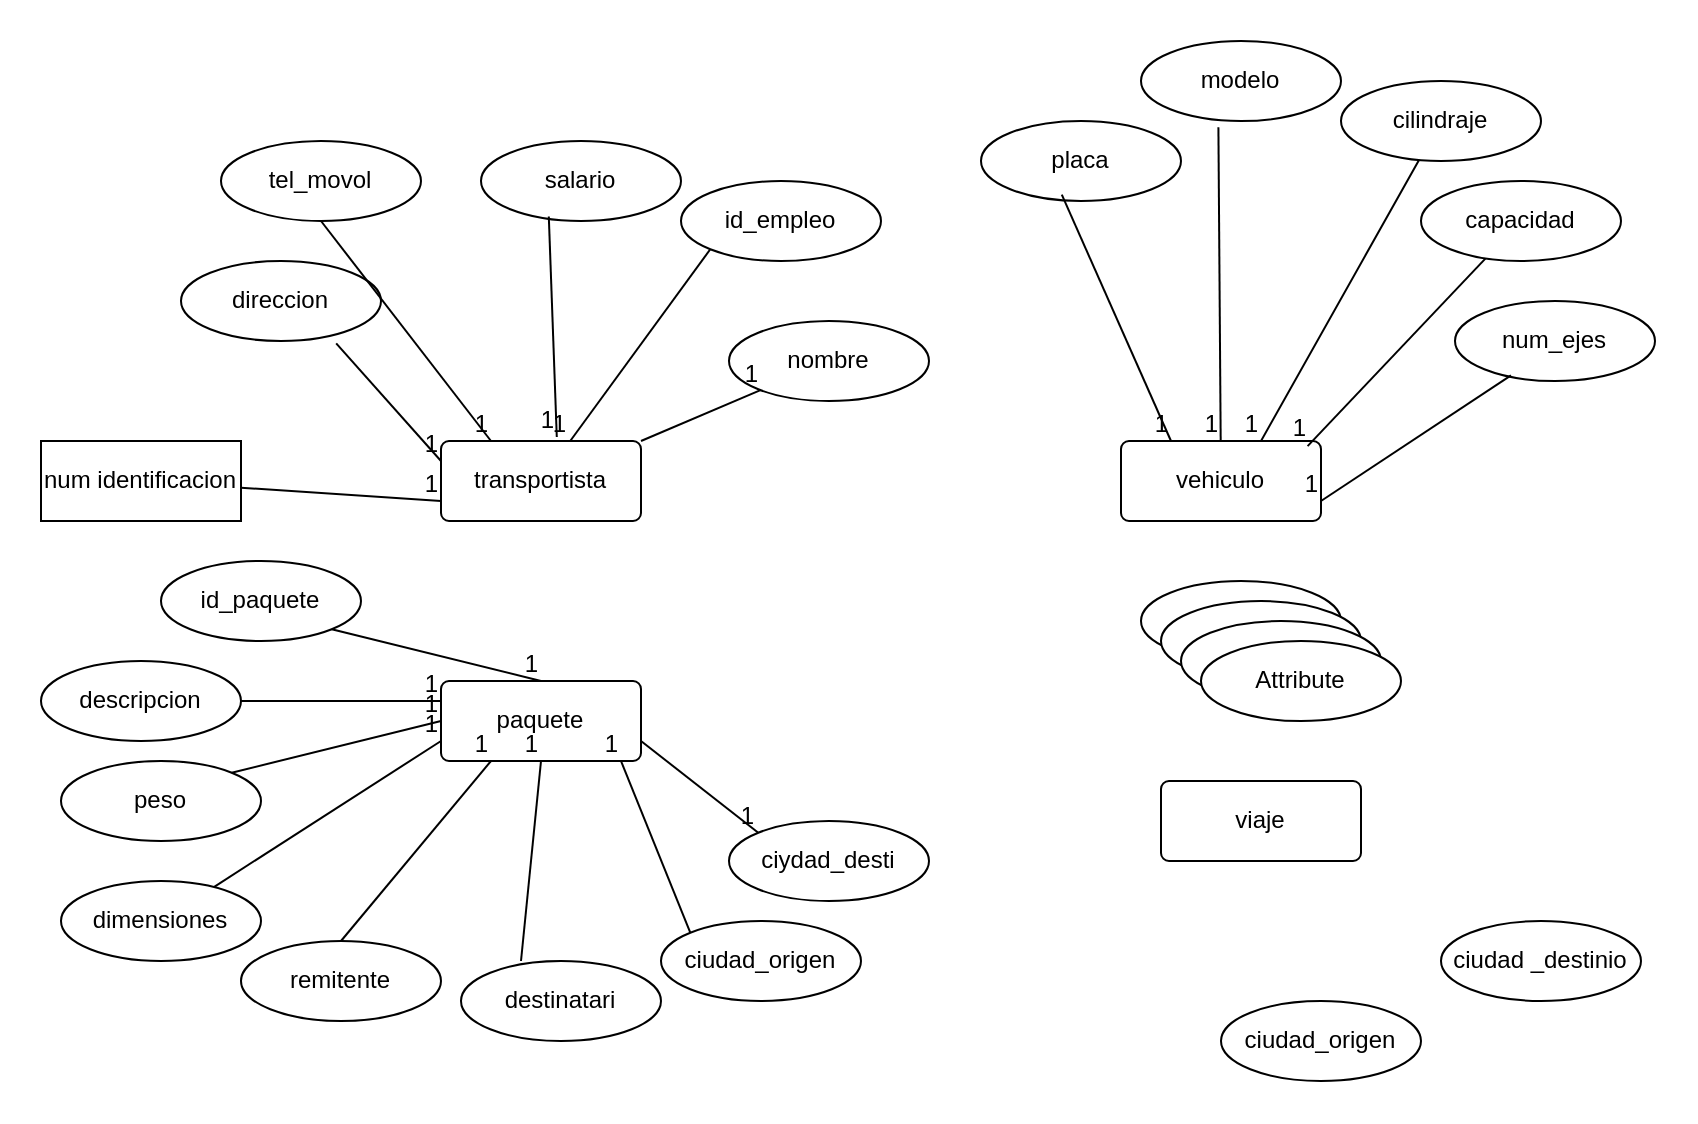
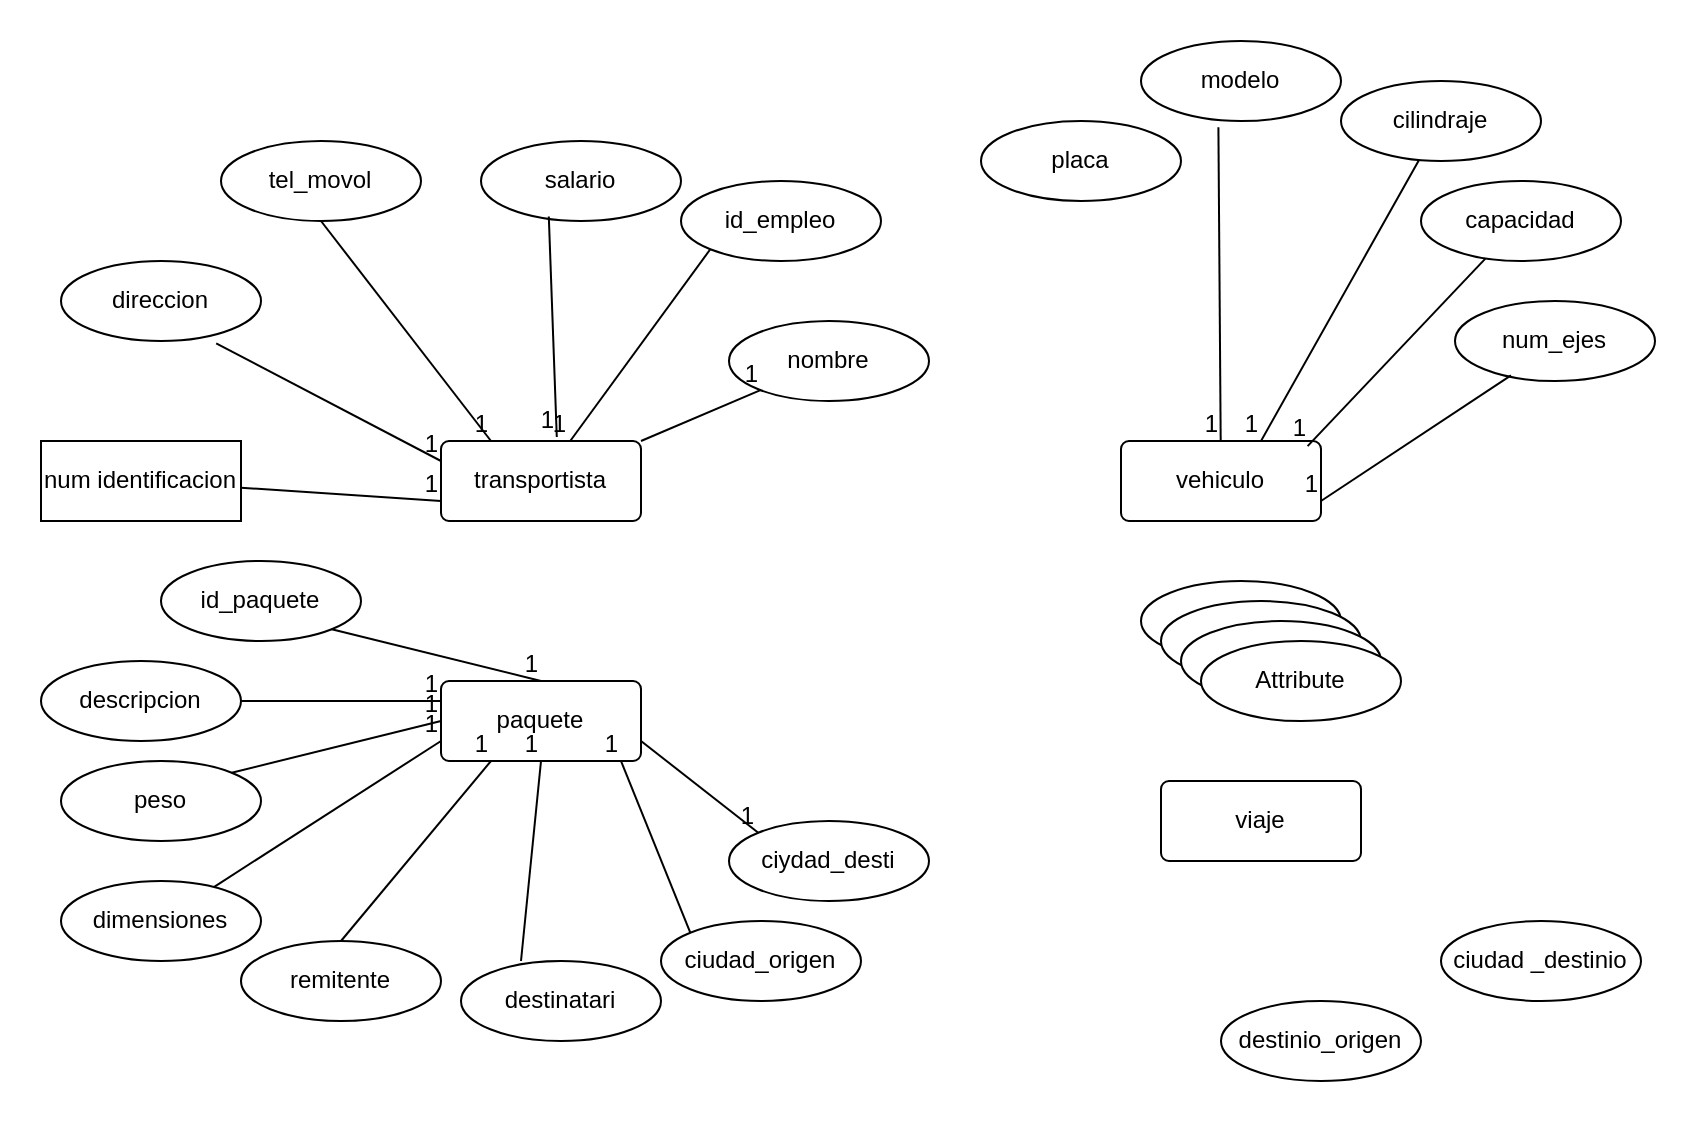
(281, 301) -> (161, 301)
(1116, 317) -> none
(1321, 1041) -> (1321, 1041)
